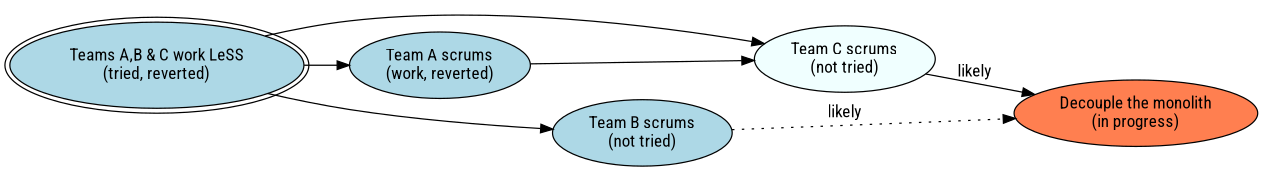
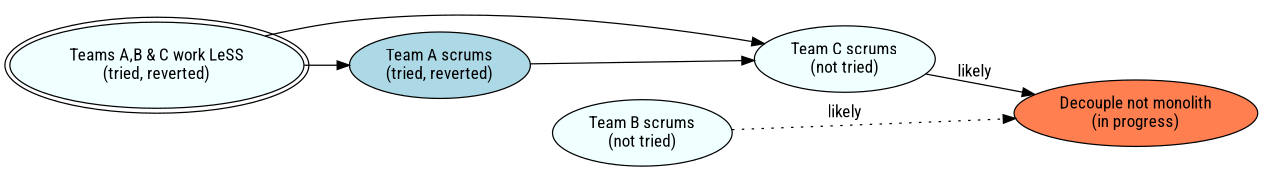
(157, 65) -> (157, 65)
(440, 65) -> (440, 65)
(1136, 113) -> (1136, 113)
(403, 117) -> none
(642, 133) -> (642, 133)
